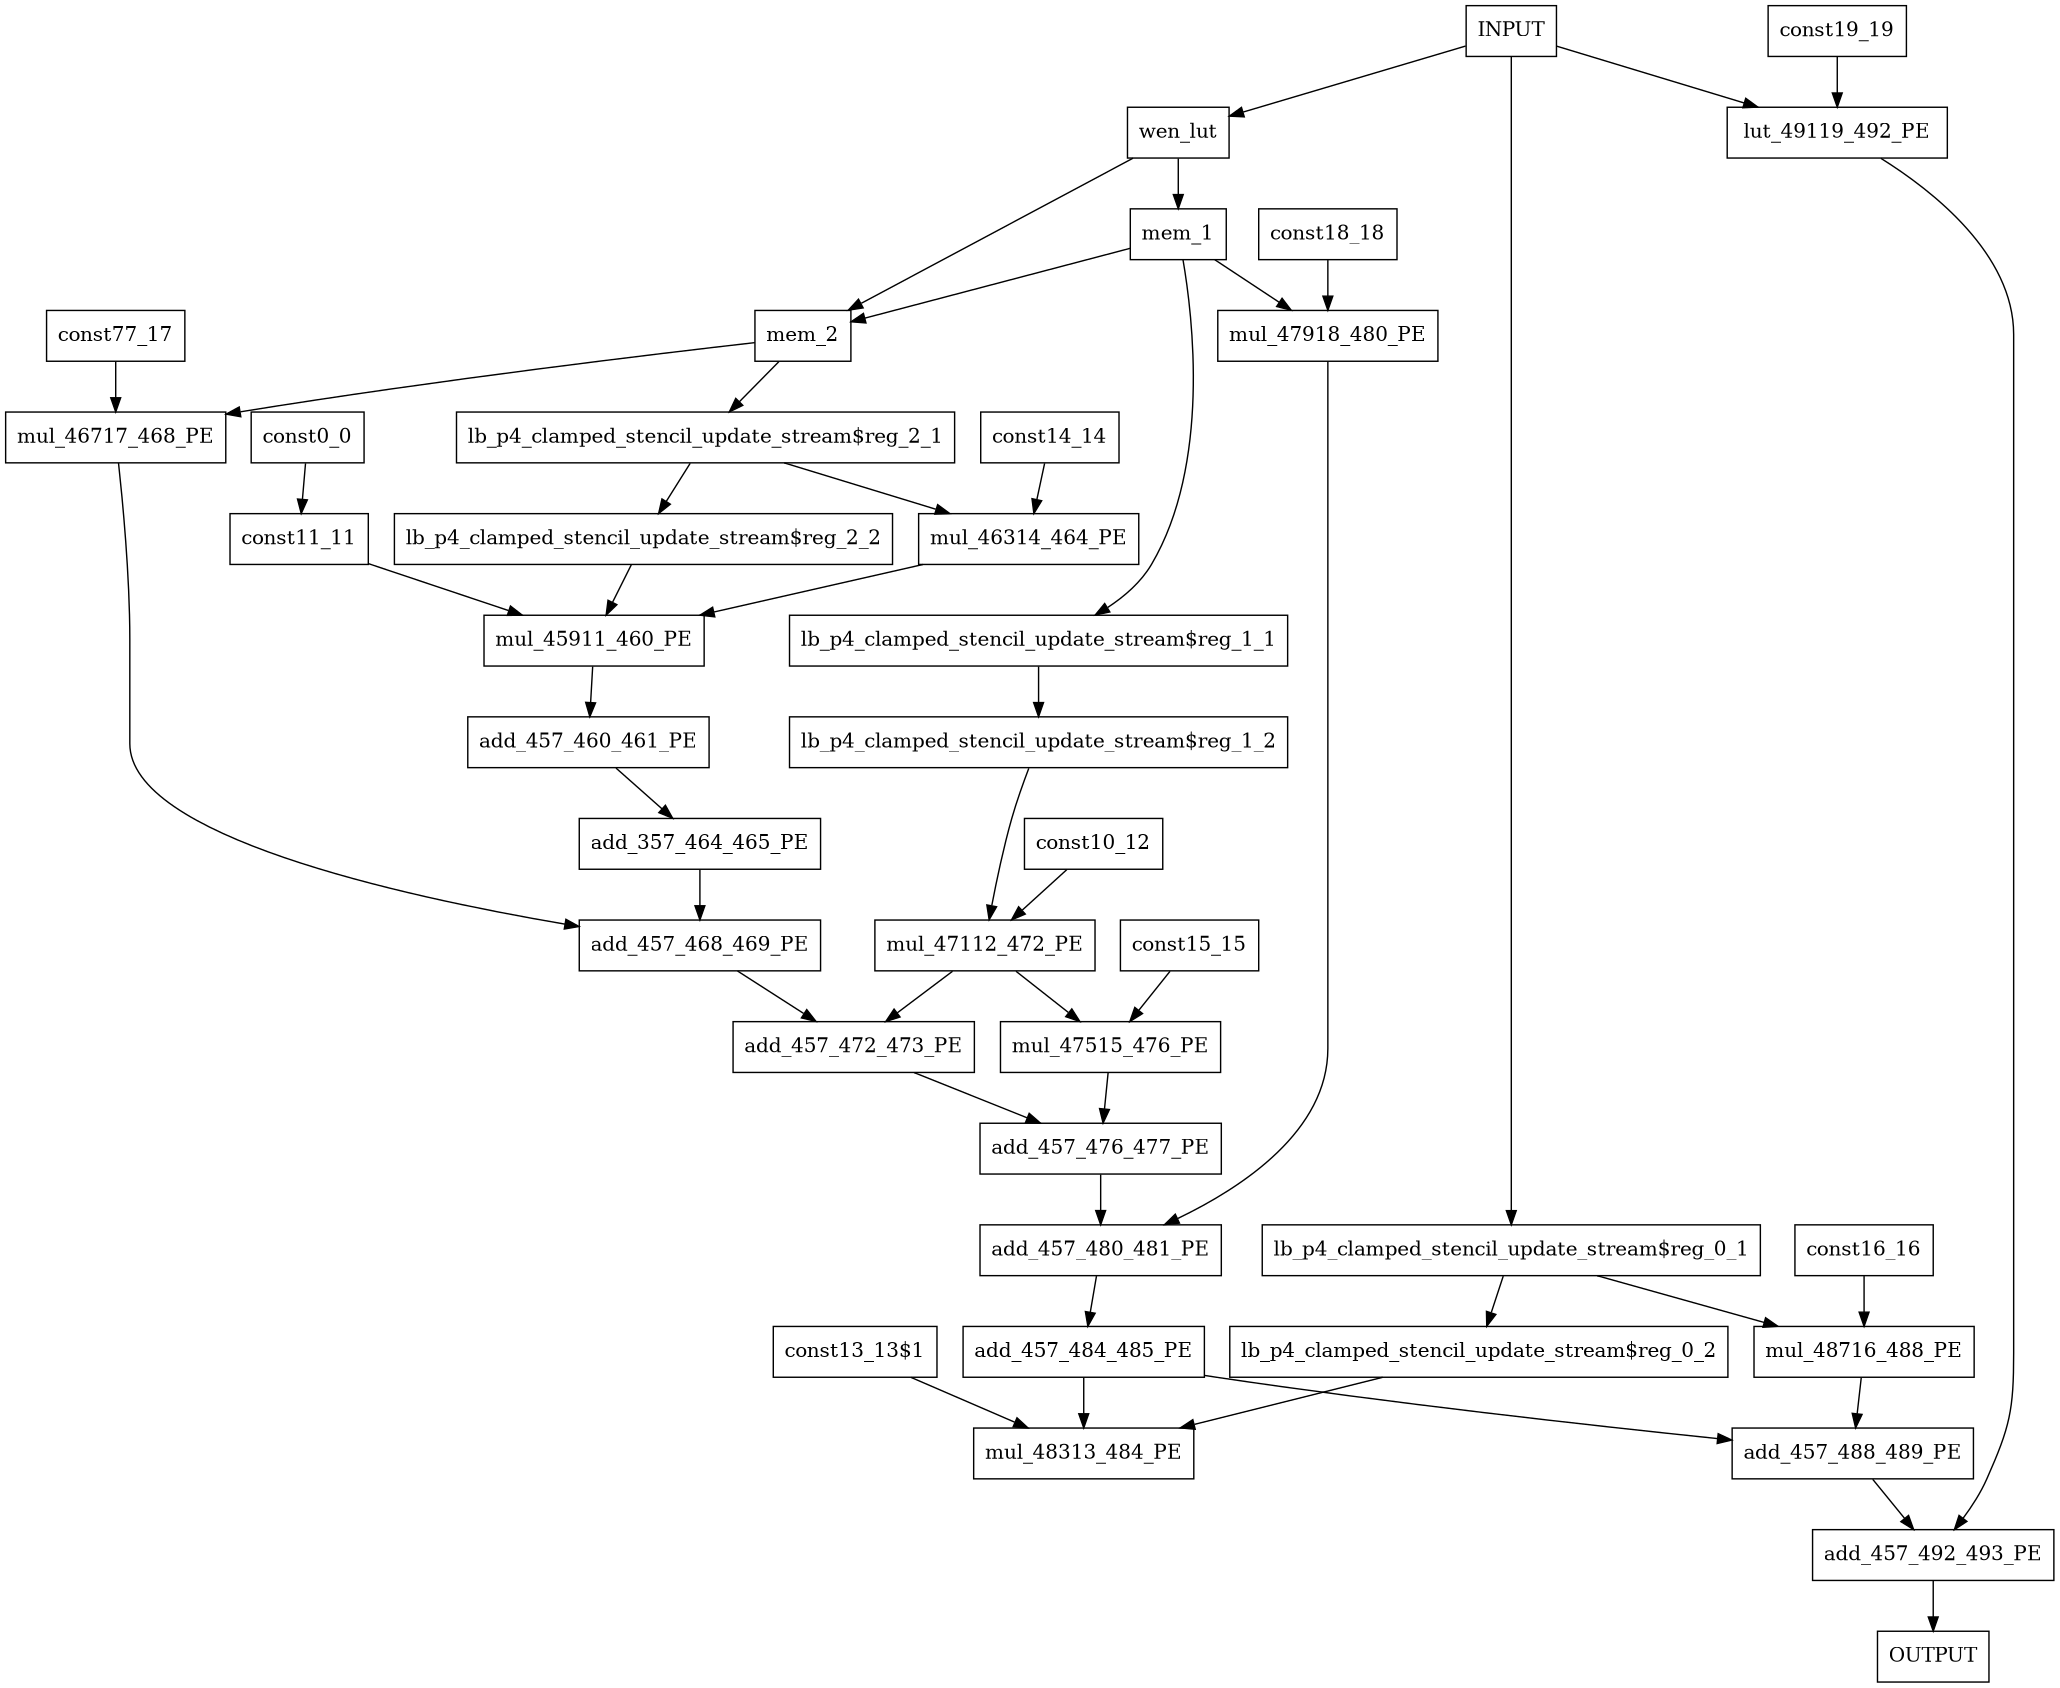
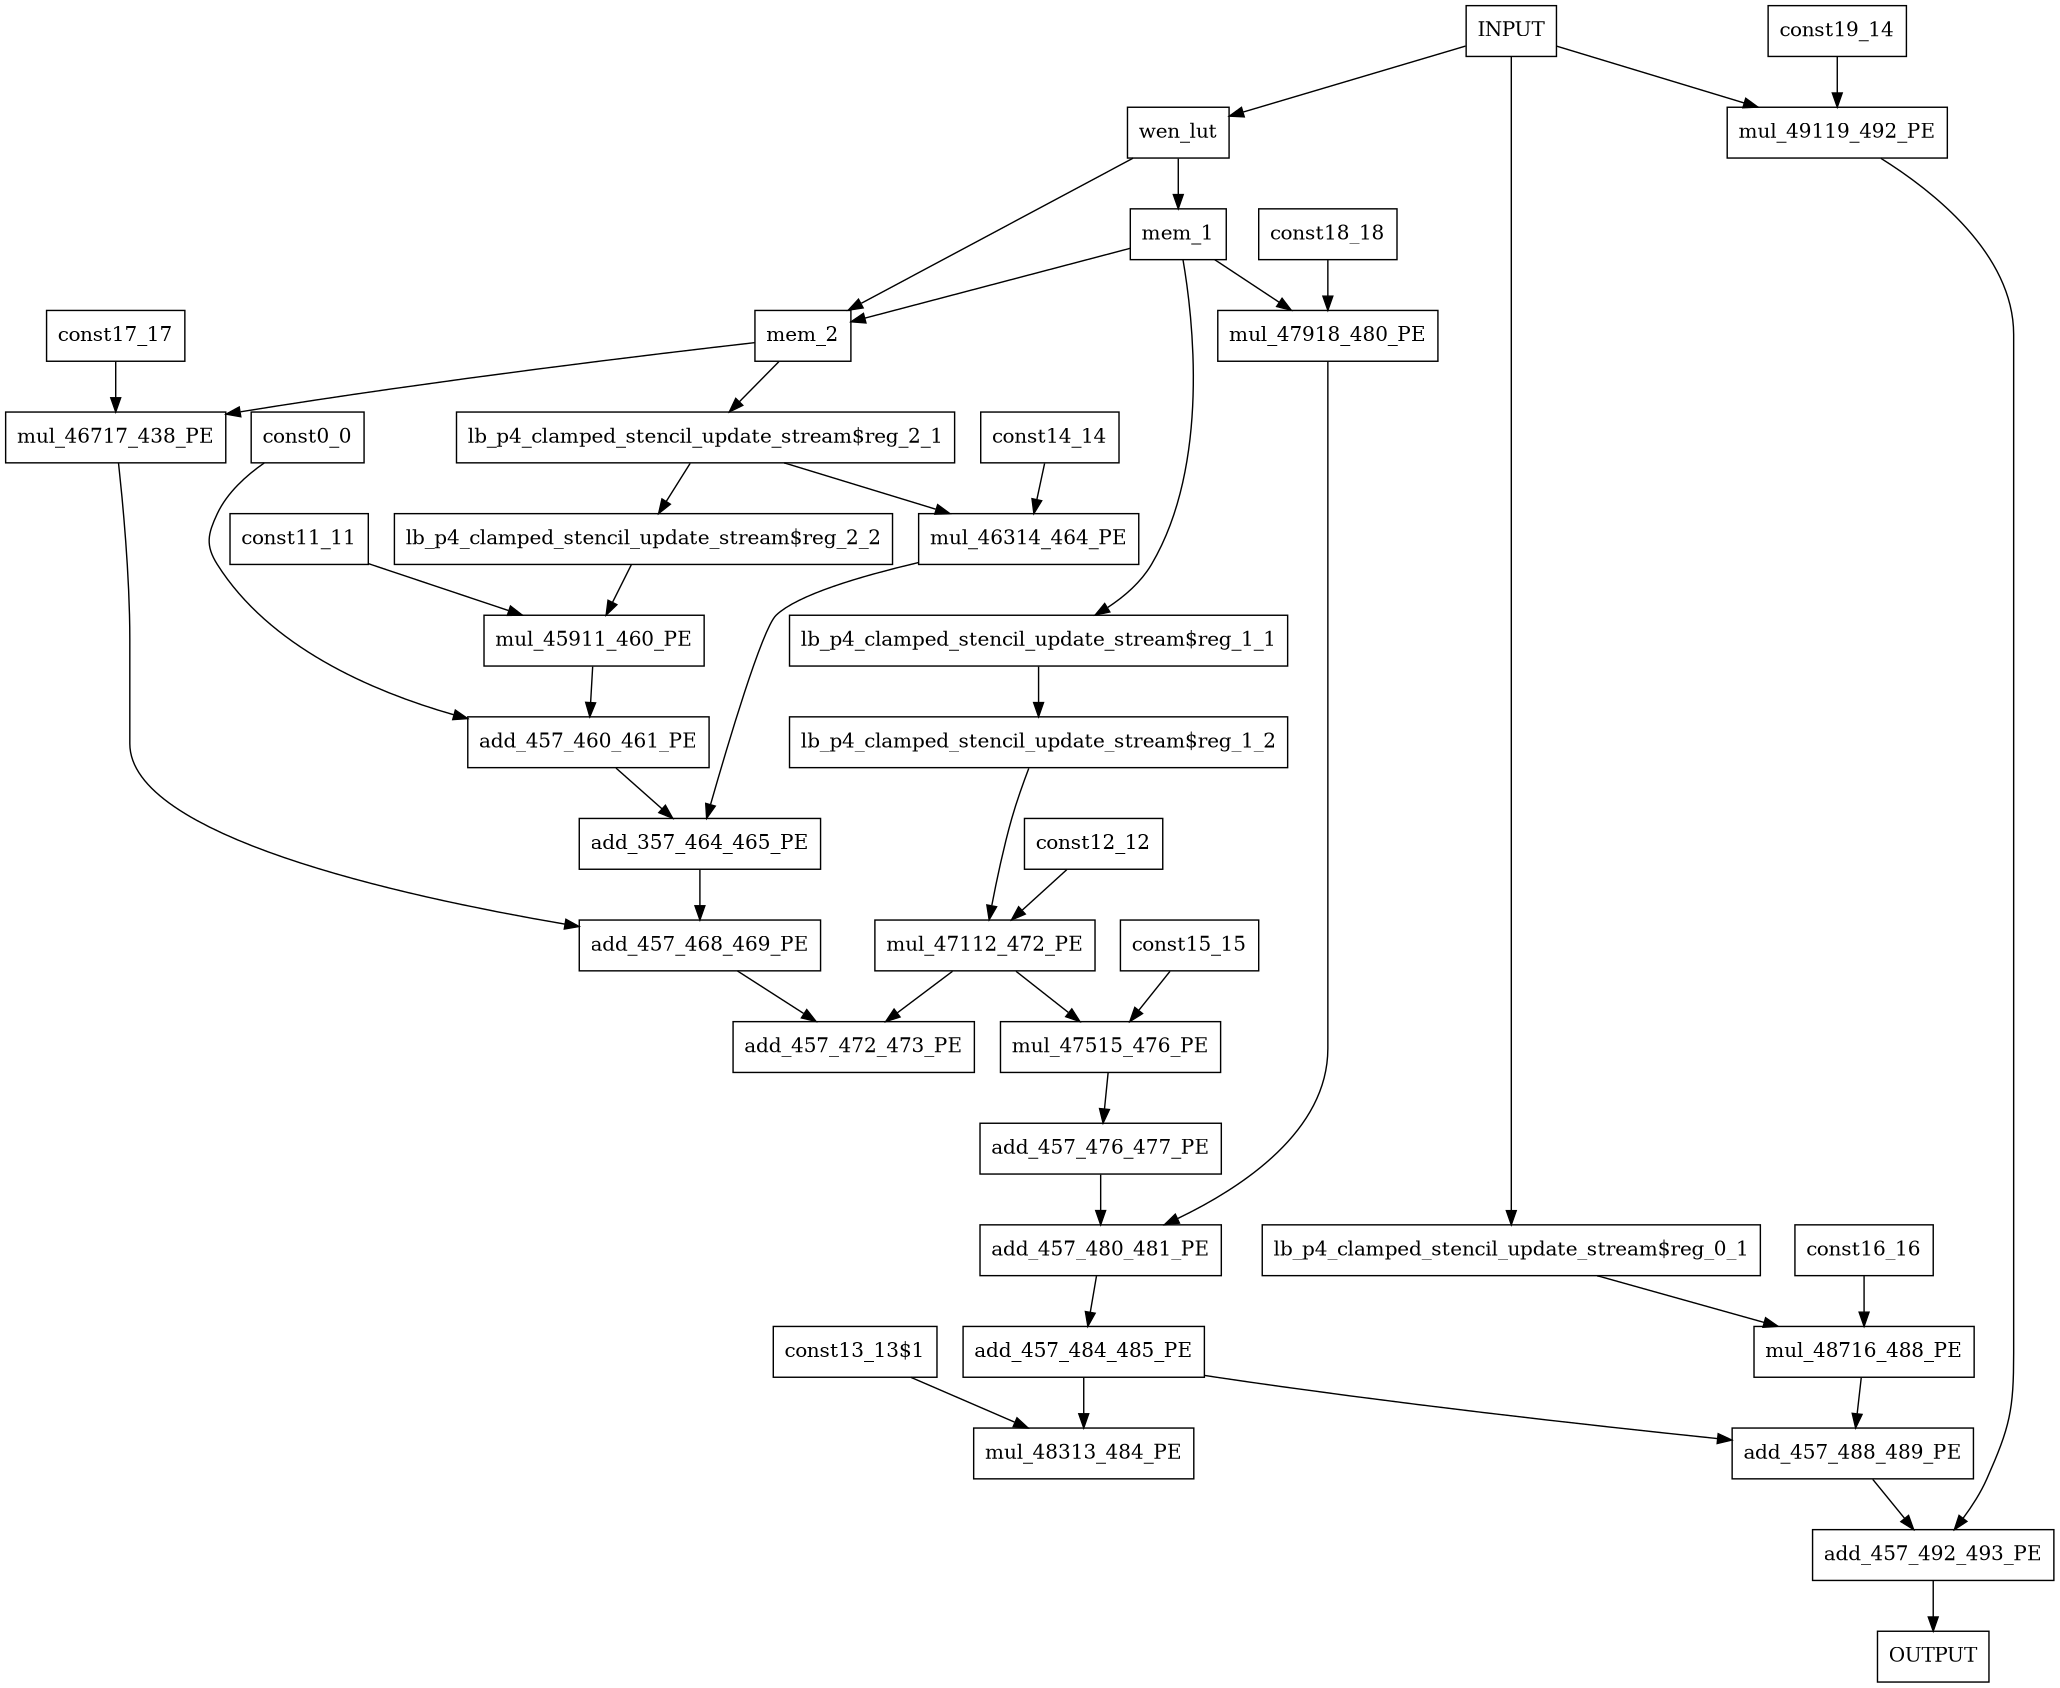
(1837, 31) -> (1837, 31)
(1837, 133) -> (1837, 133)
(116, 336) -> (116, 336)
(116, 437) -> (116, 437)
(304, 481) -> (271, 625)
(819, 588) -> (765, 636)
(1094, 844) -> (1094, 844)
(971, 1095) -> none
(1479, 1352) -> none
